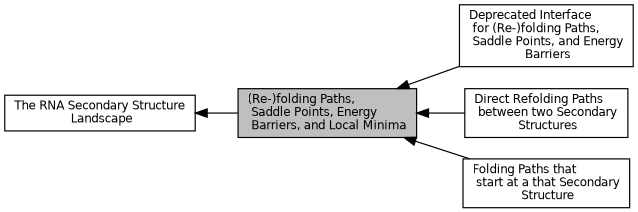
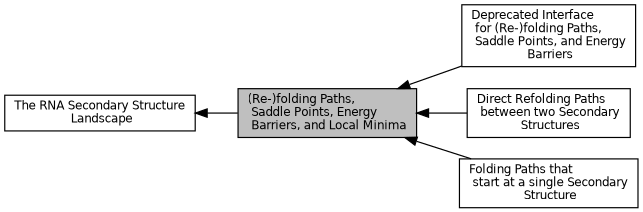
(546, 183) -> (549, 183)
